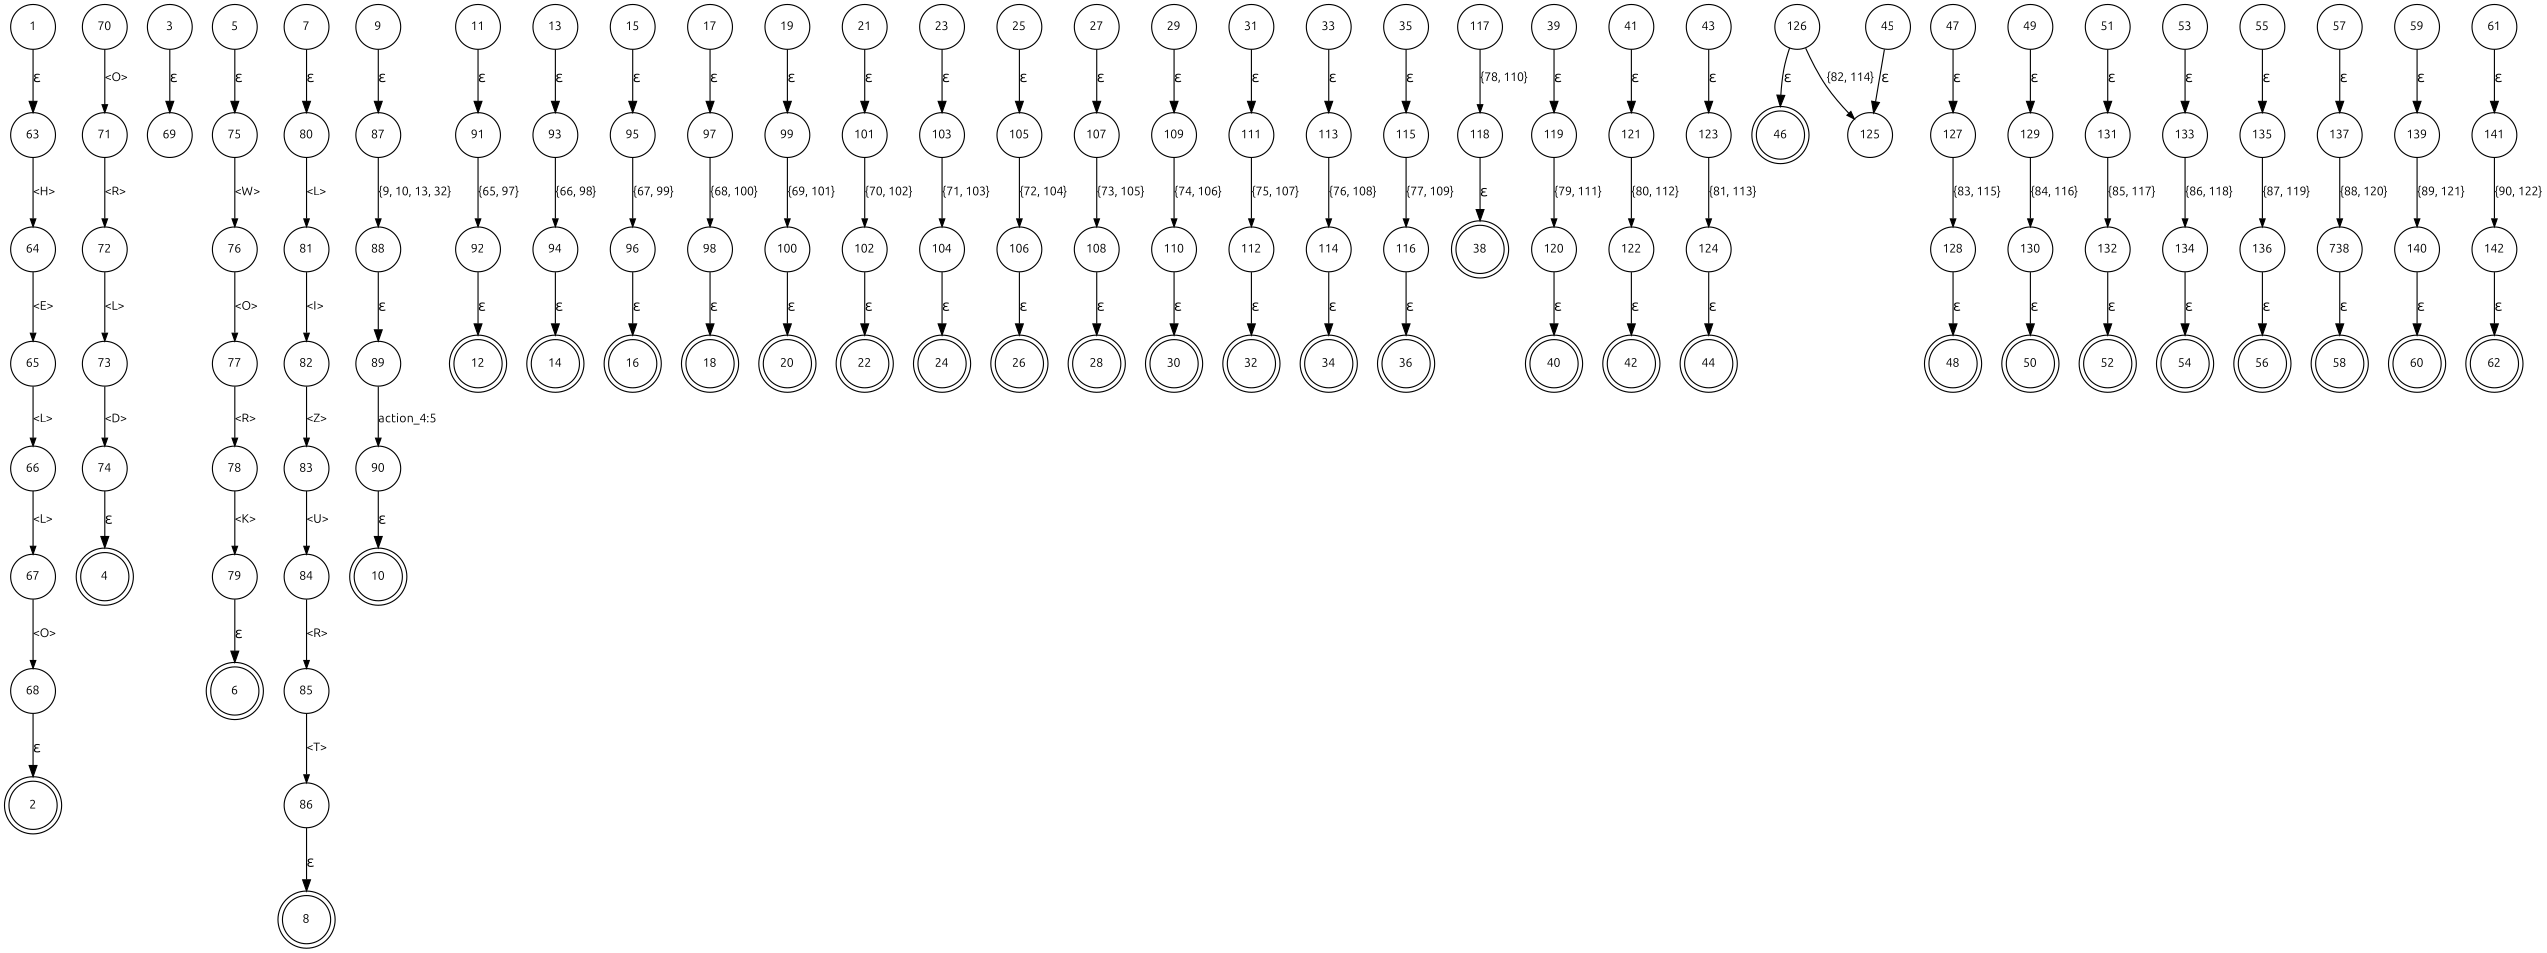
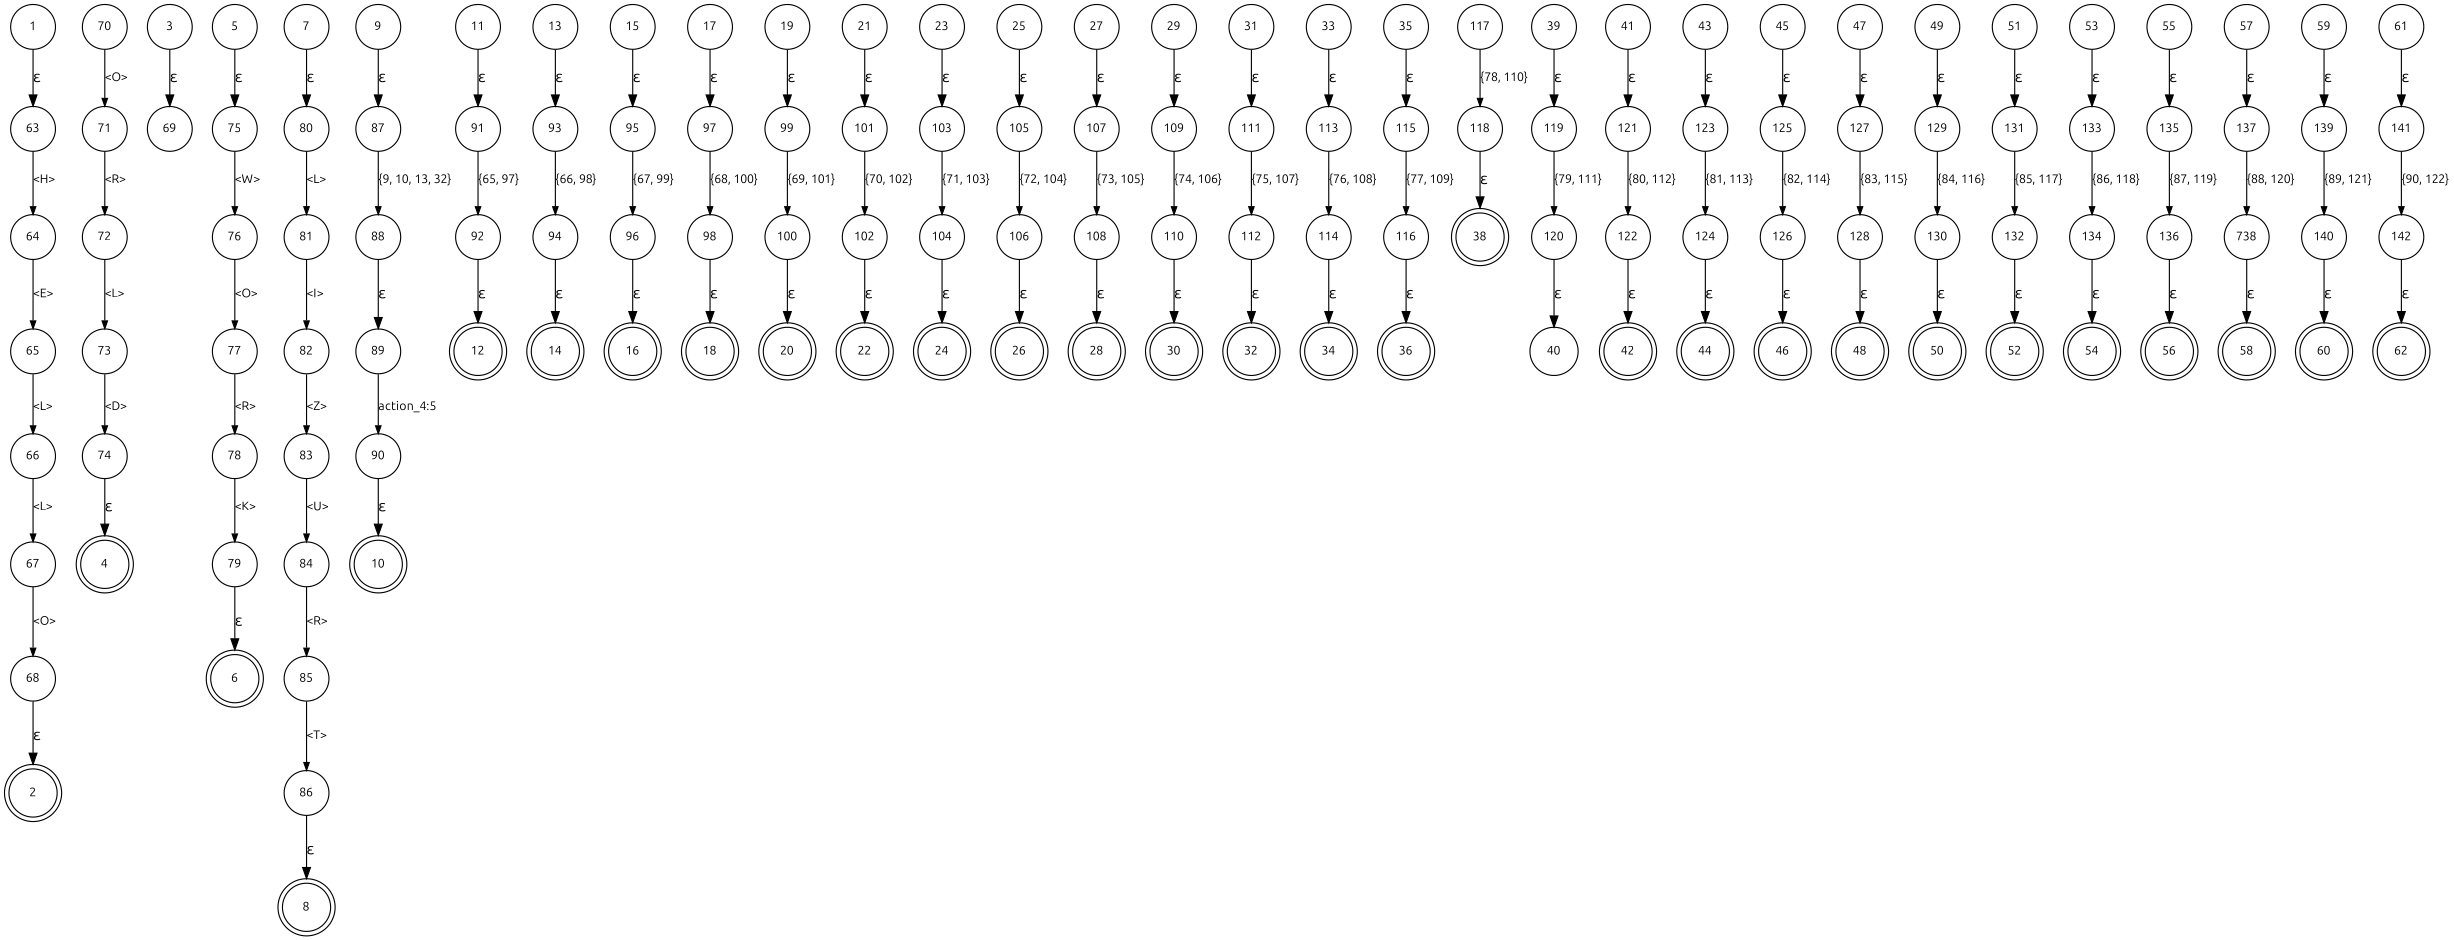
(1824, 83) -> (1783, 179)
(1554, 364) -> (1554, 351)
